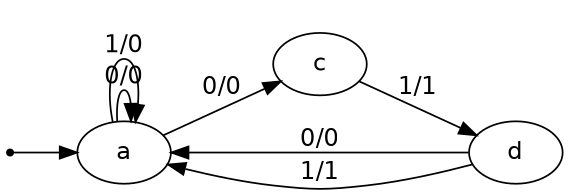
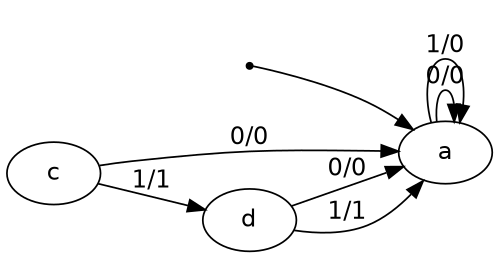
(214, 112) -> (240, 152)
